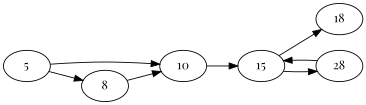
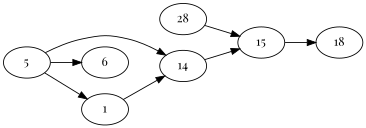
none -> (105, 62)
(183, 66) -> (183, 66)
(296, 72) -> none
(105, 86) -> (105, 109)
